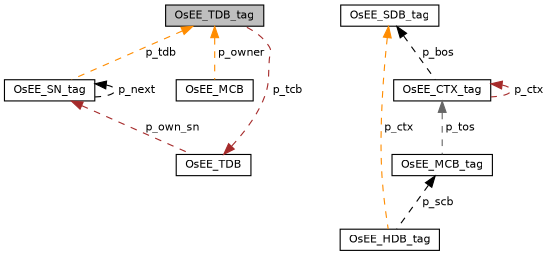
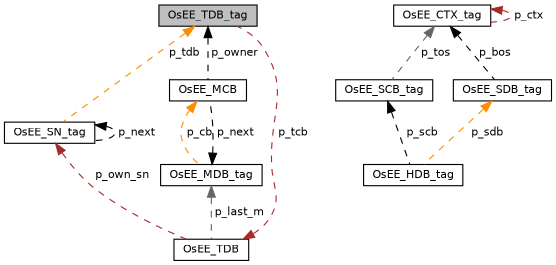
(419, 58) -> (476, 57)
(215, 59) -> (208, 59)
(398, 128) -> (486, 133)
(442, 165) -> (384, 90)
none -> (211, 175)
